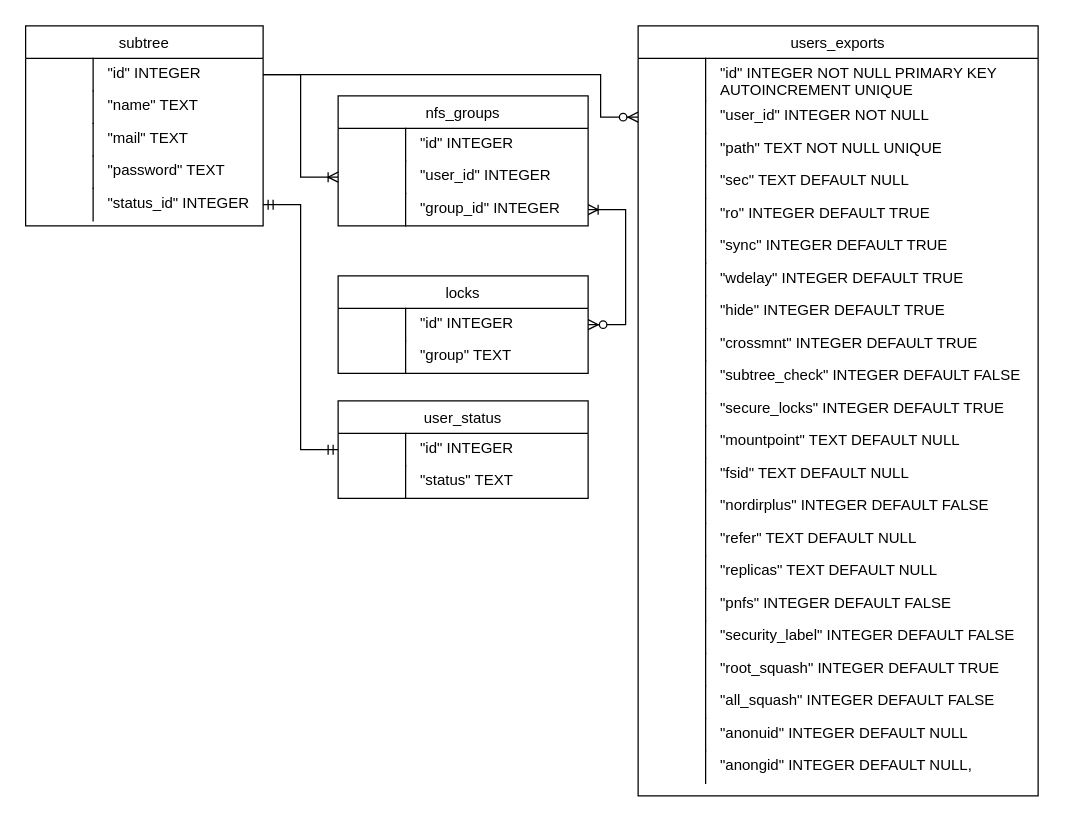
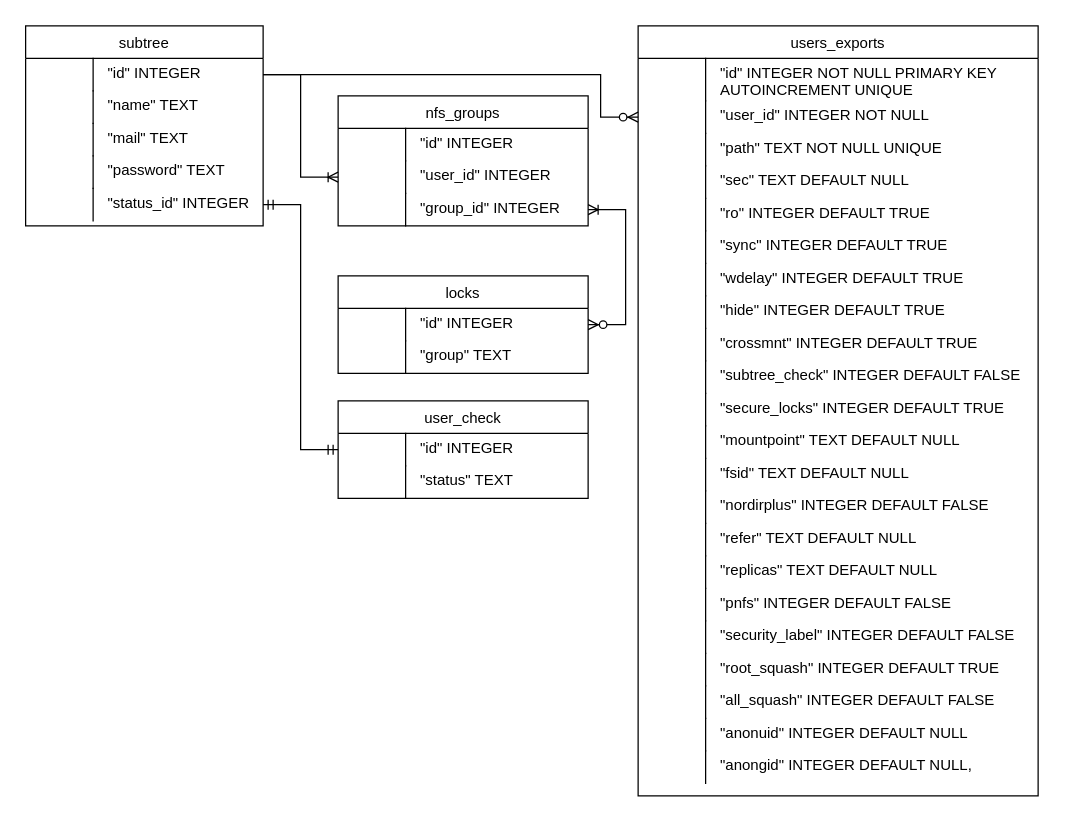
(463, 418) -> (463, 418)
